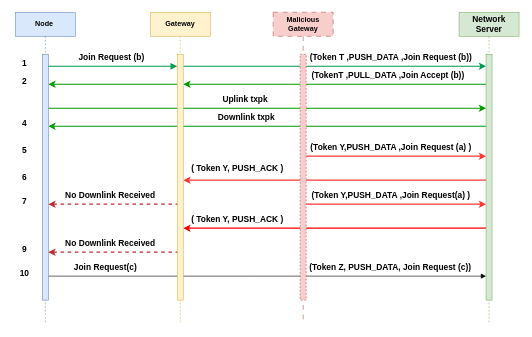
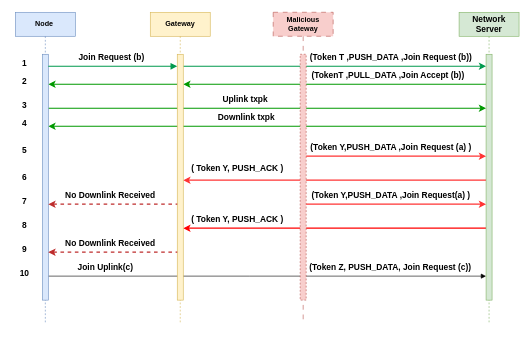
none -> (24, 105)
none -> (24, 225)
(106, 267) -> (106, 267)
